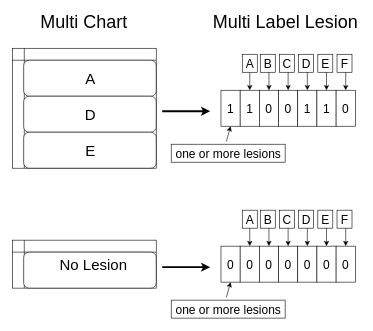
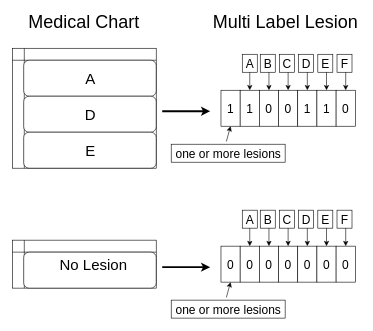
(84, 21) -> (84, 21)
